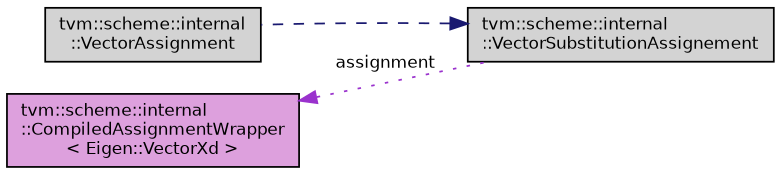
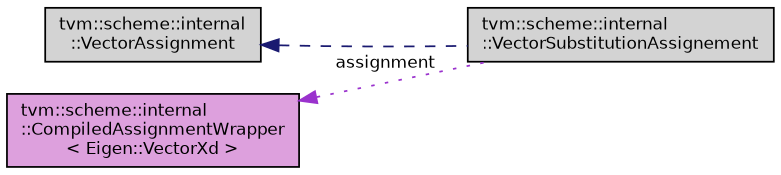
(356, 23) -> (373, 46)
